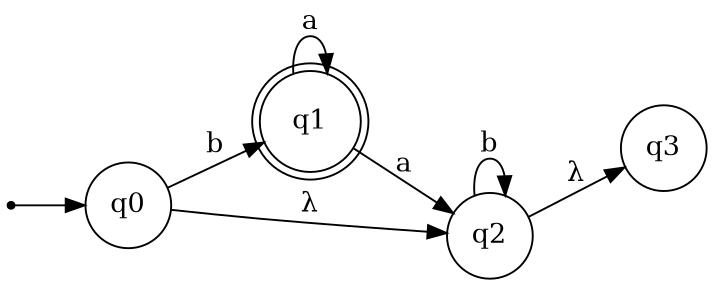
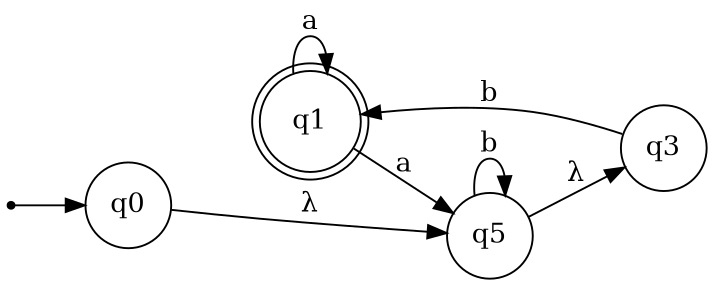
(207, 169) -> (503, 109)
(490, 236) -> (490, 236)
